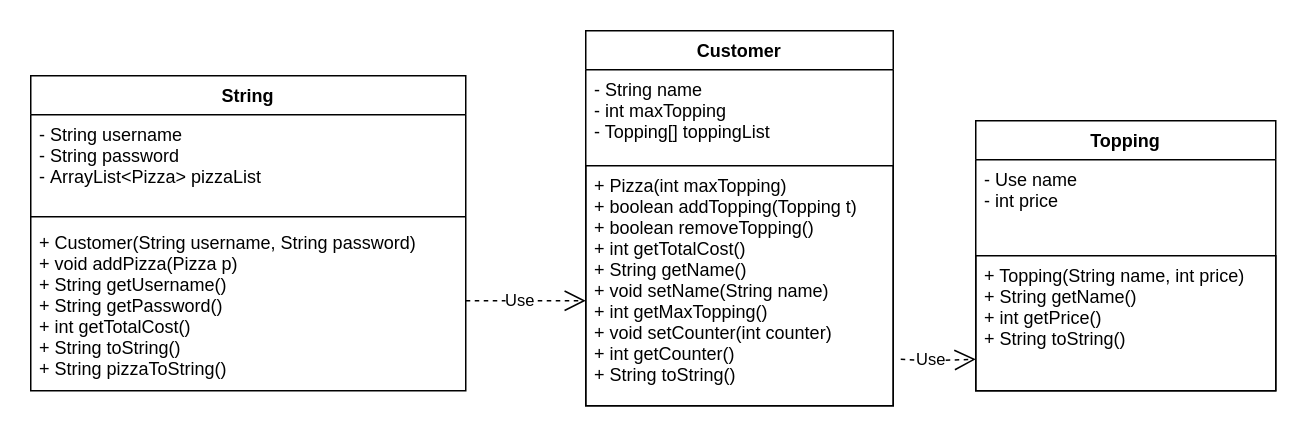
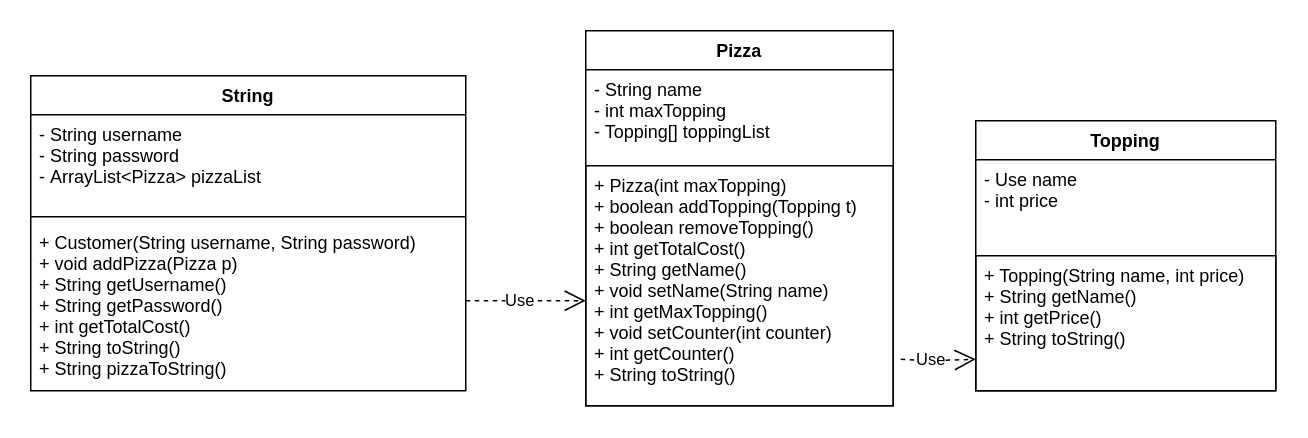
(739, 51) -> (739, 51)
